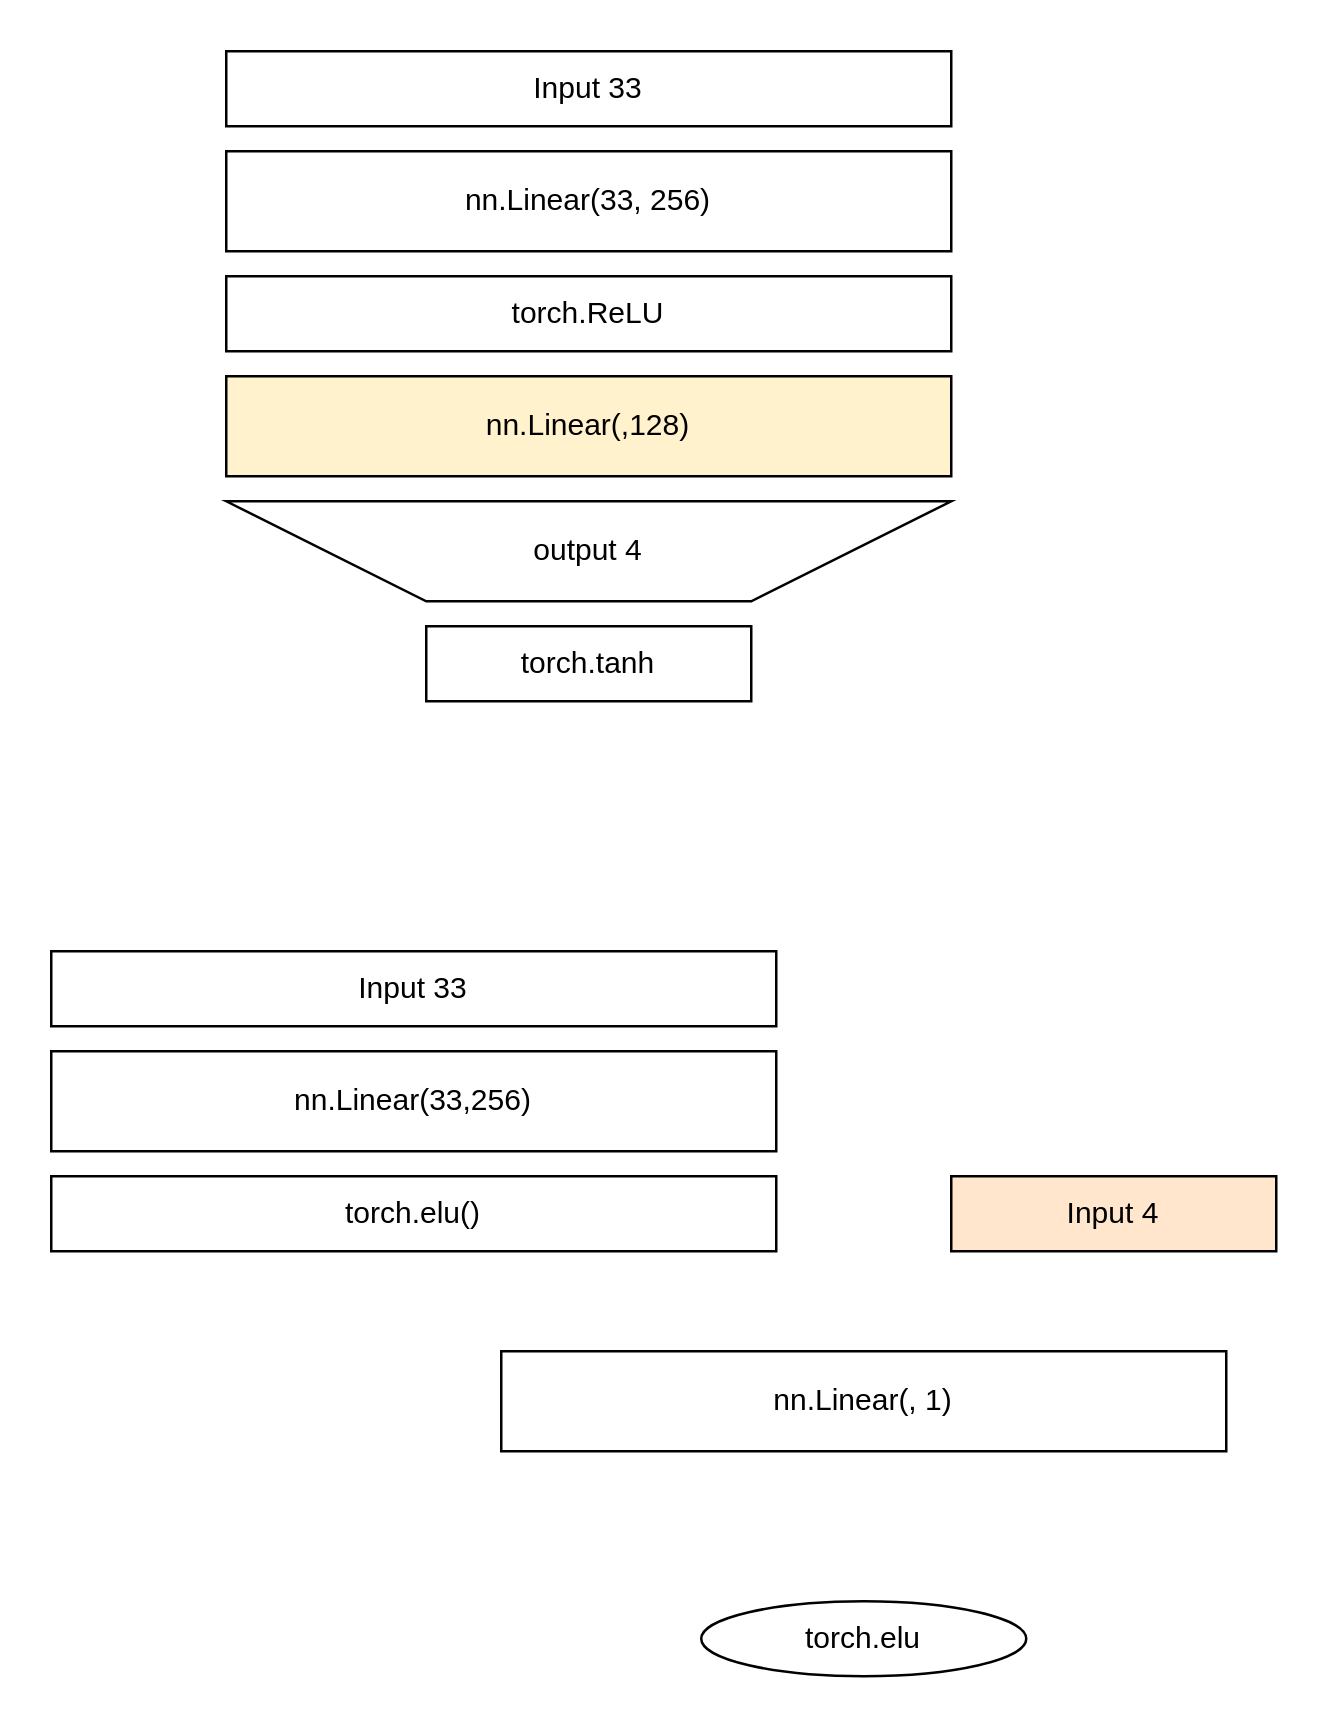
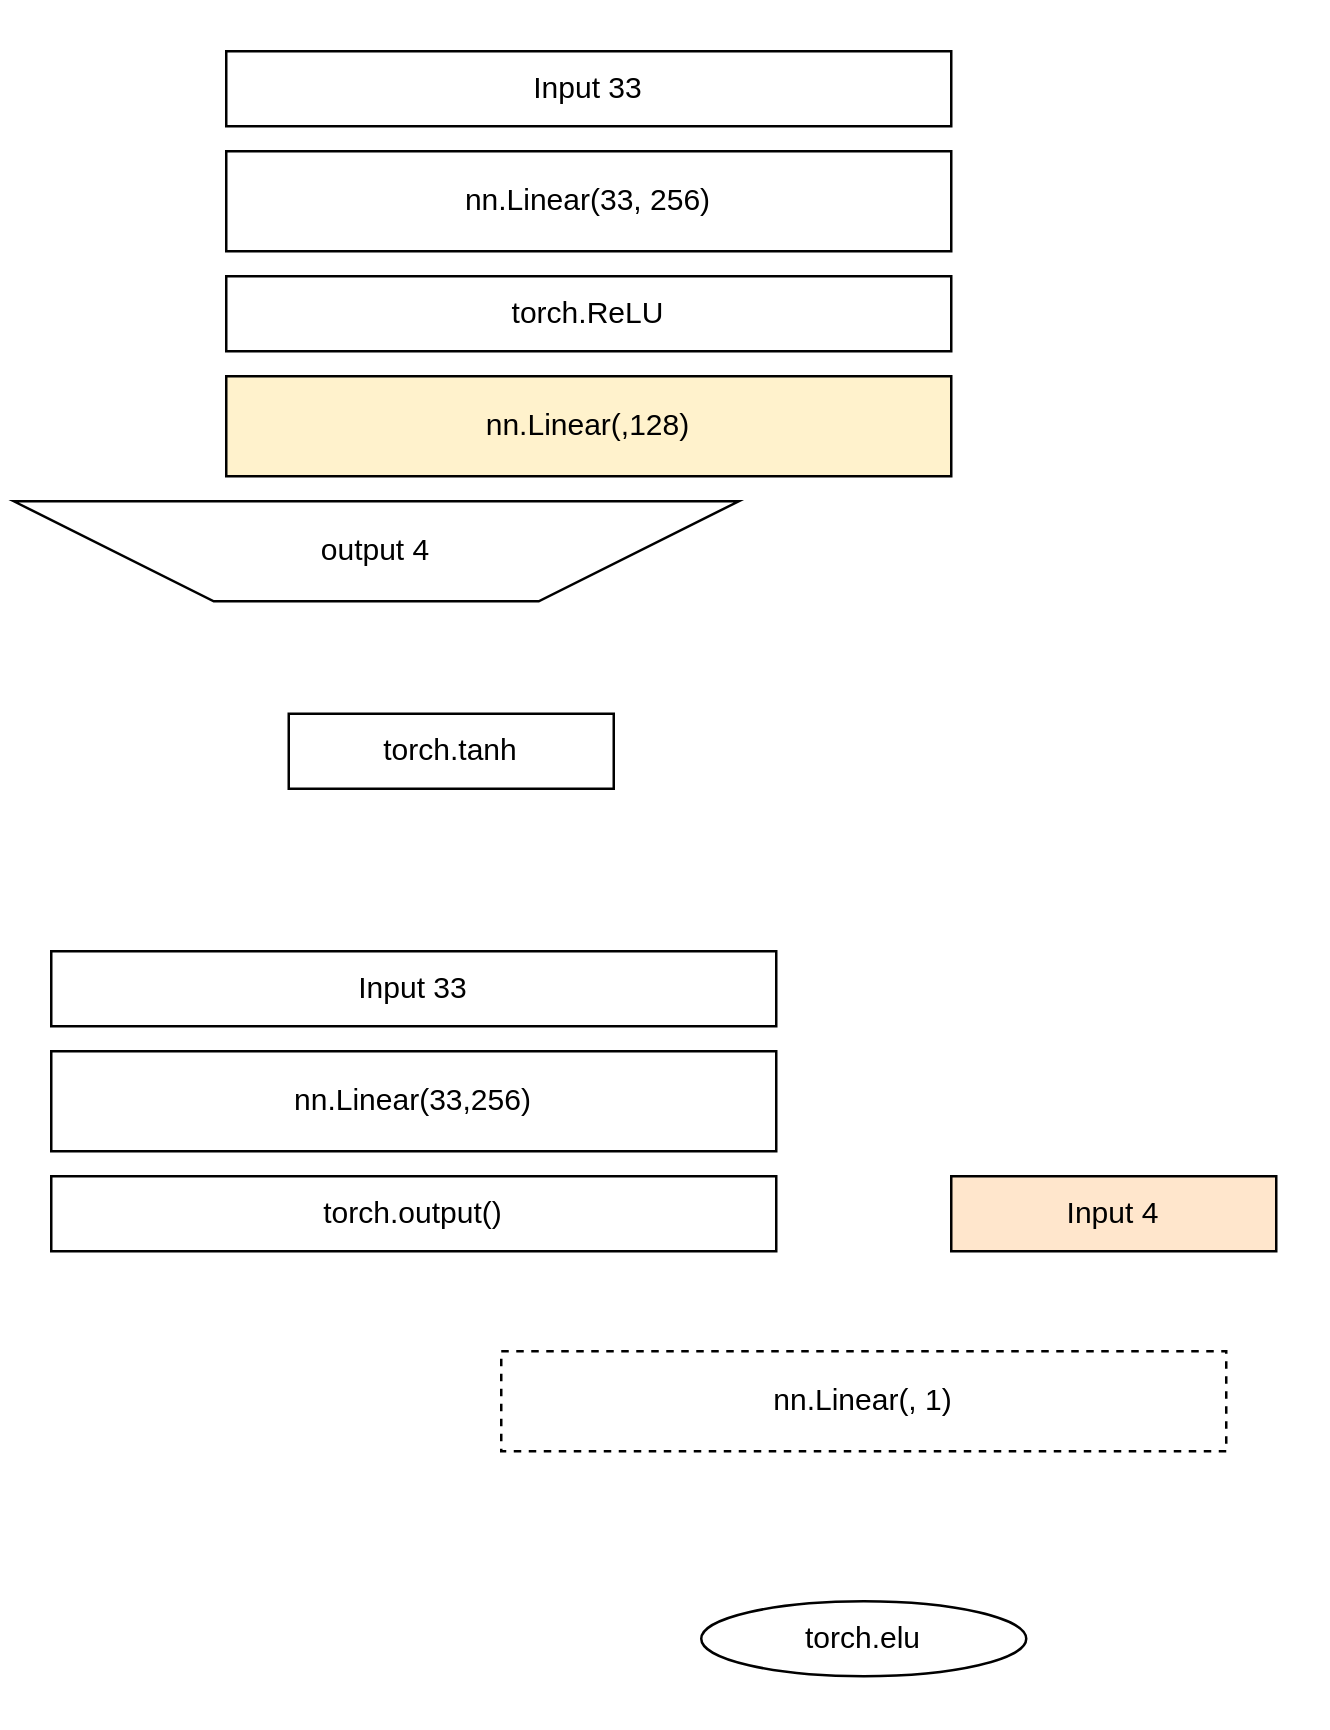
(589, 551) -> (376, 551)
(589, 664) -> (451, 751)
(414, 1214) -> (414, 1214)
(864, 1401) -> (864, 1401)
